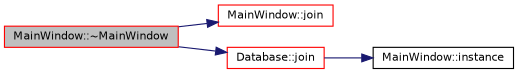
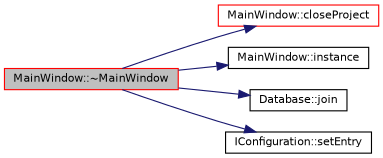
(276, 16) -> (299, 16)
(276, 58) -> (299, 100)
(343, 58) -> (198, 68)
none -> (299, 143)
